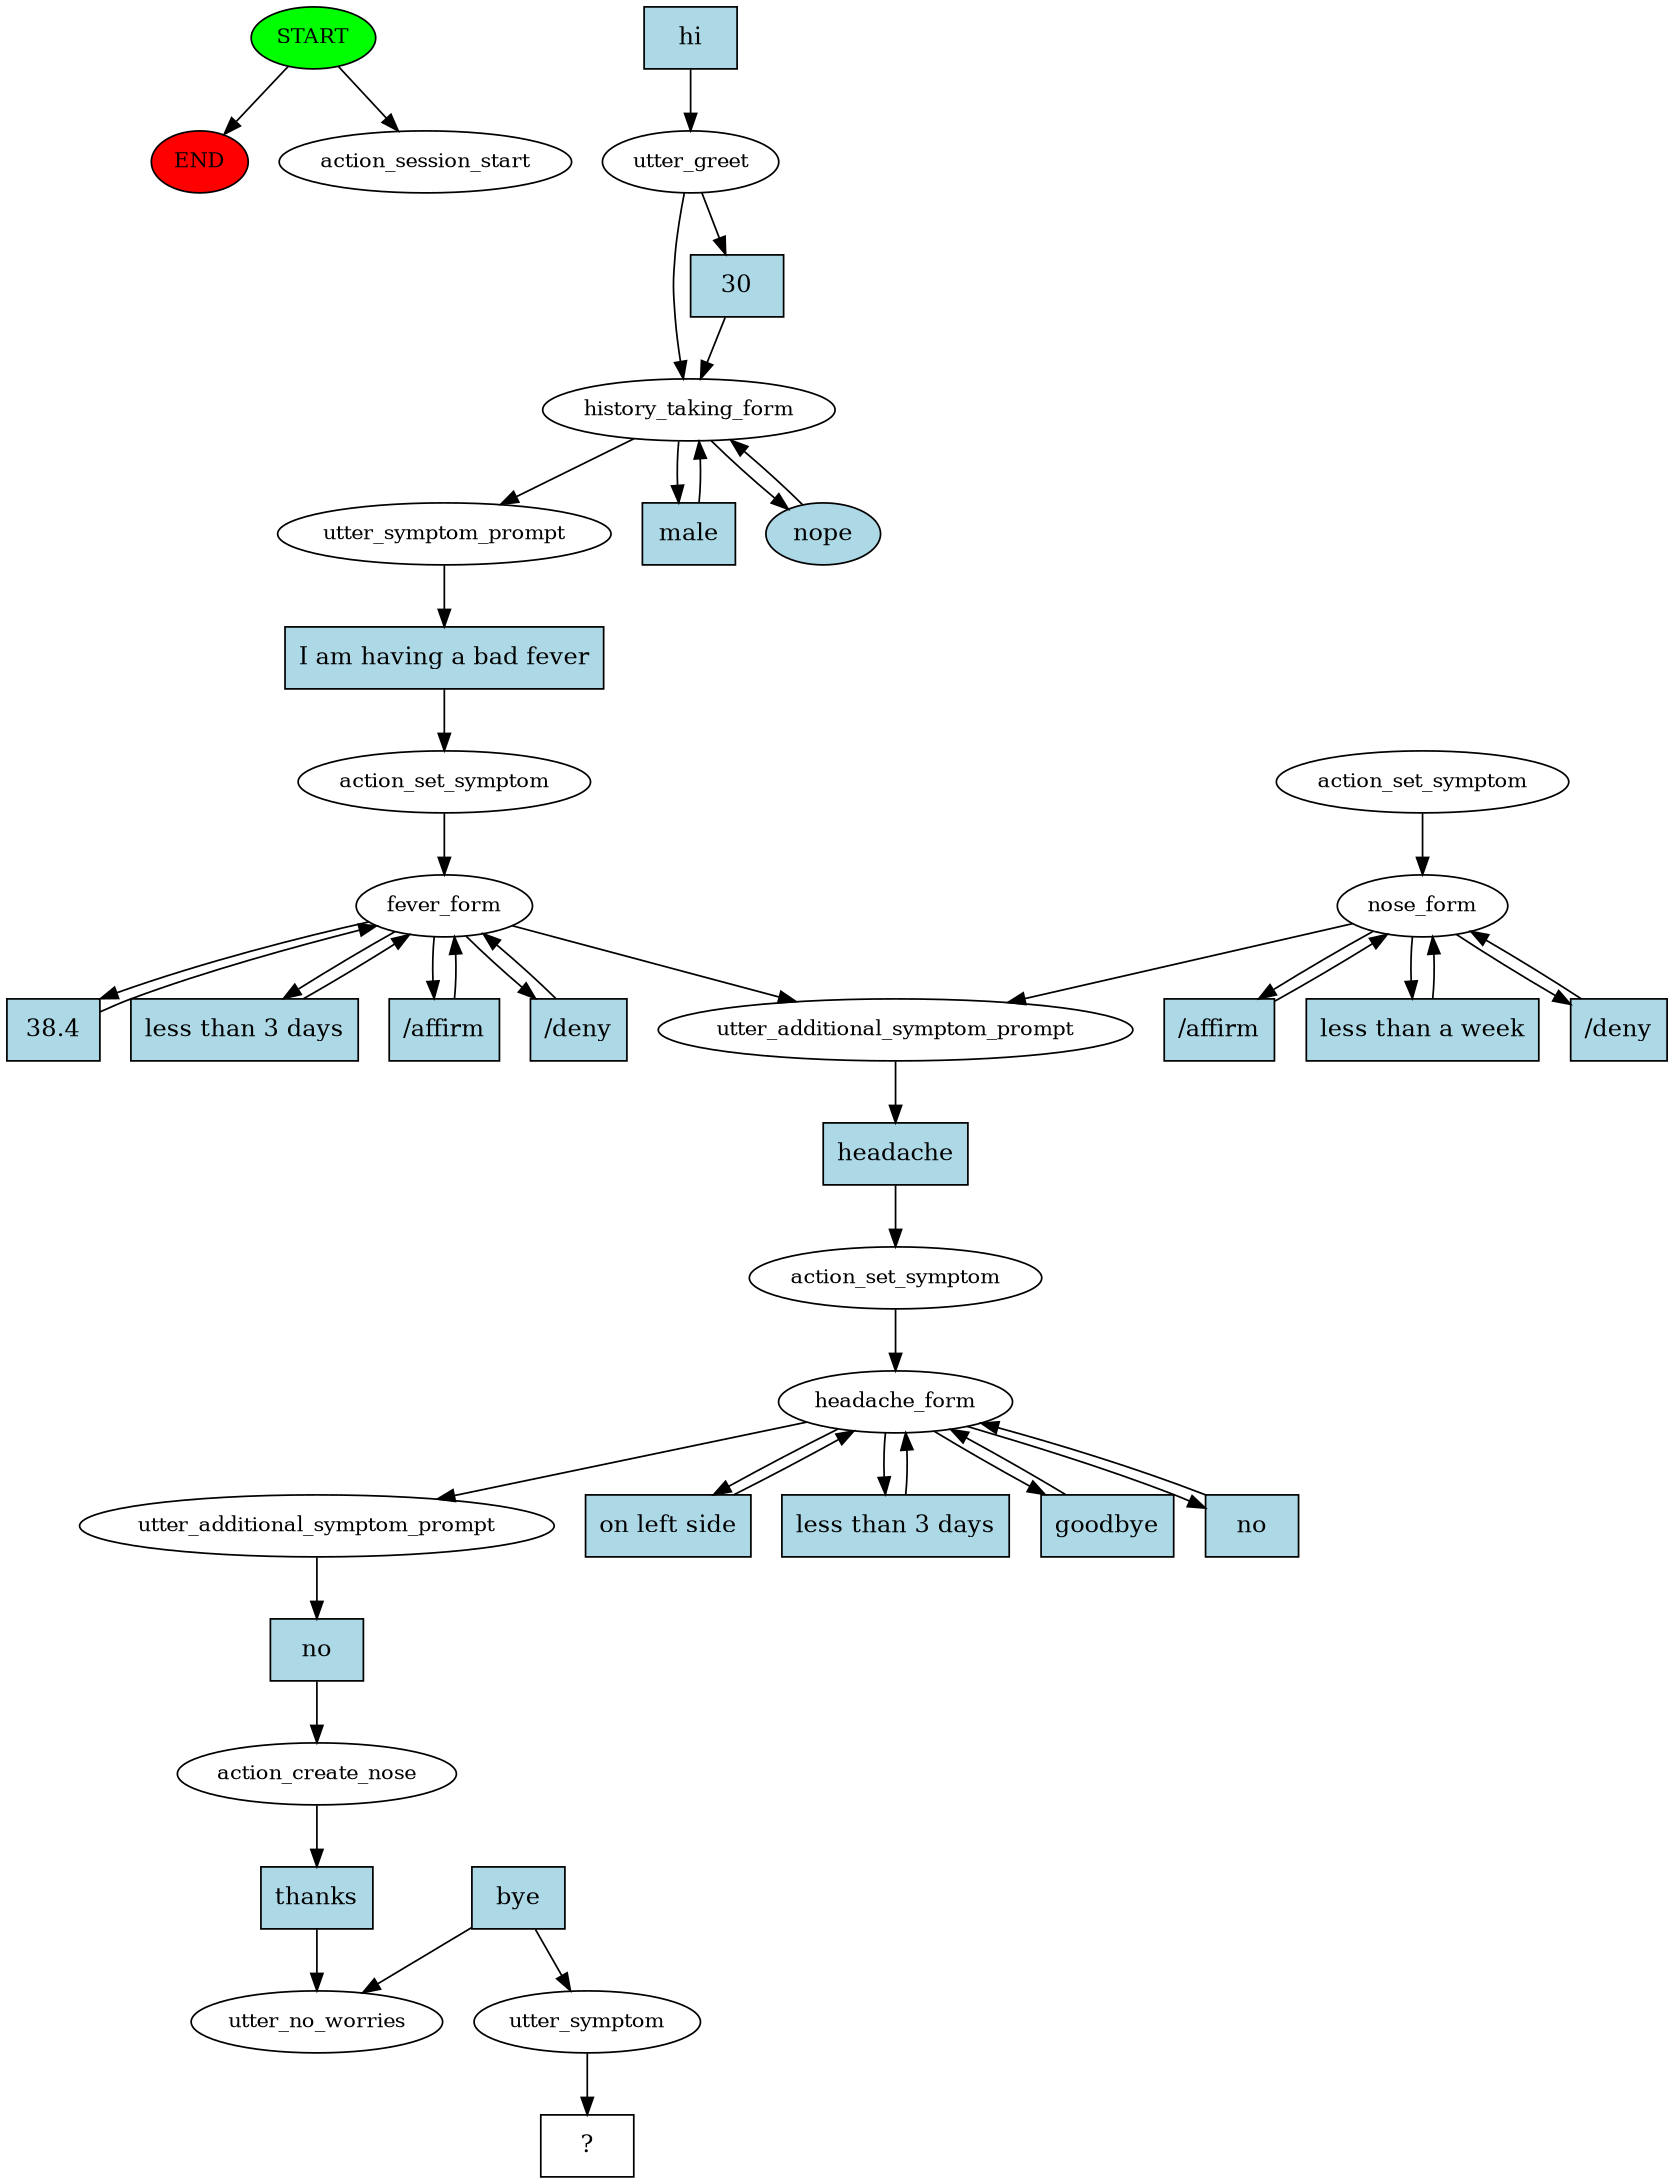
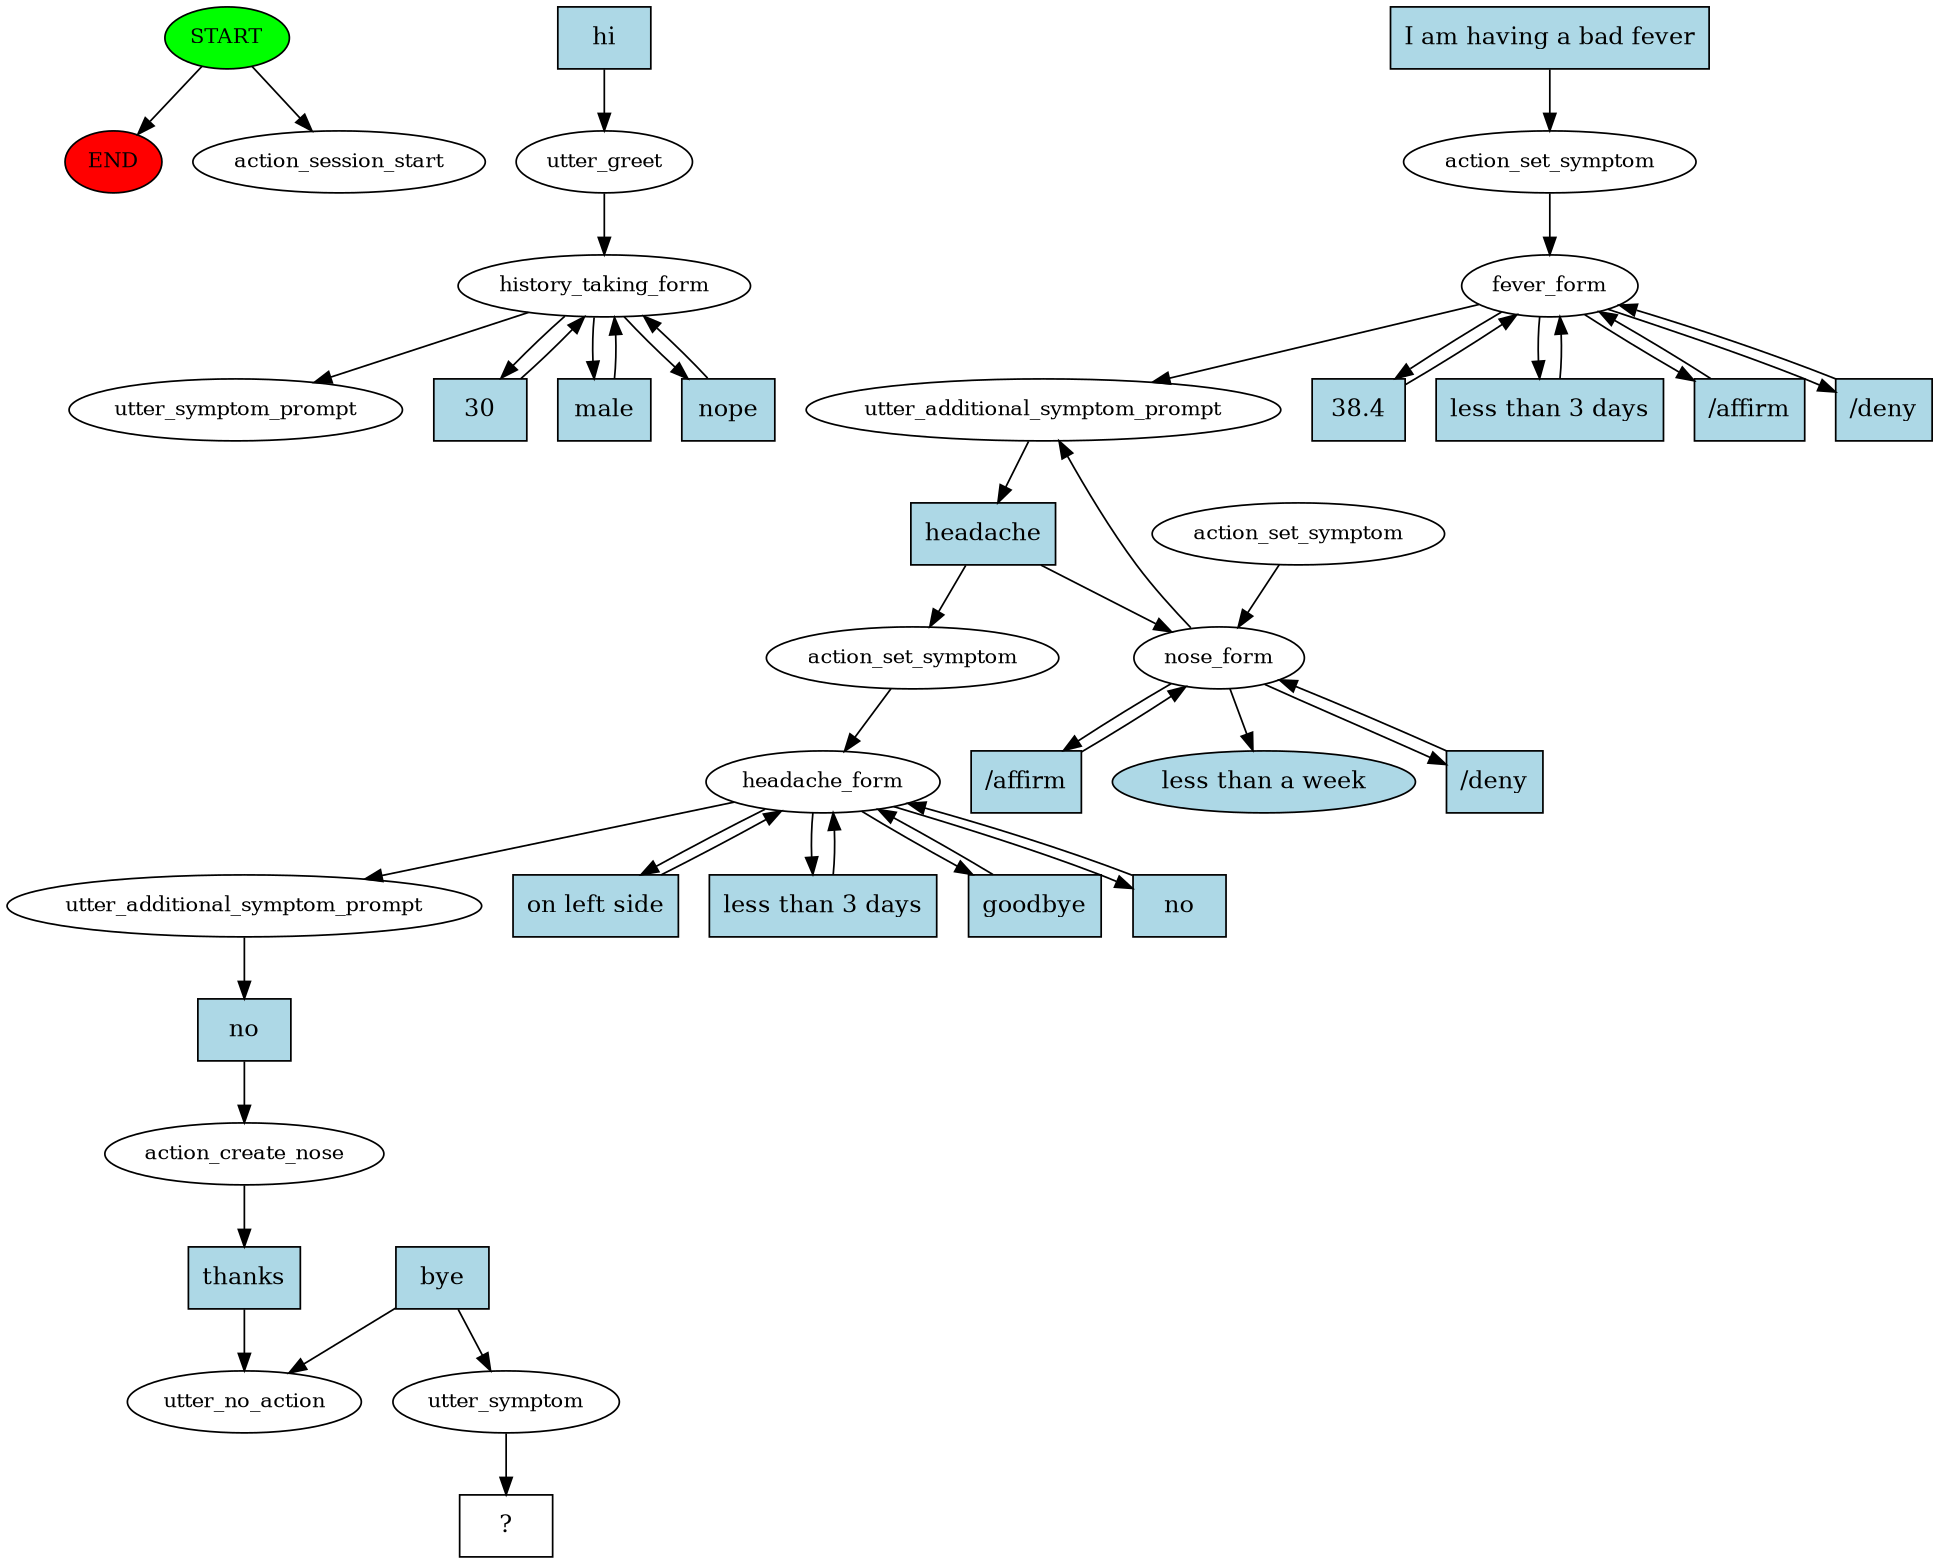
(711, 215) -> (538, 340)
(823, 534) -> (728, 410)
(444, 587) -> none
(1434, 976) -> (1098, 594)
(1423, 1030) -> (1264, 782)
(317, 2022) -> (244, 1402)
